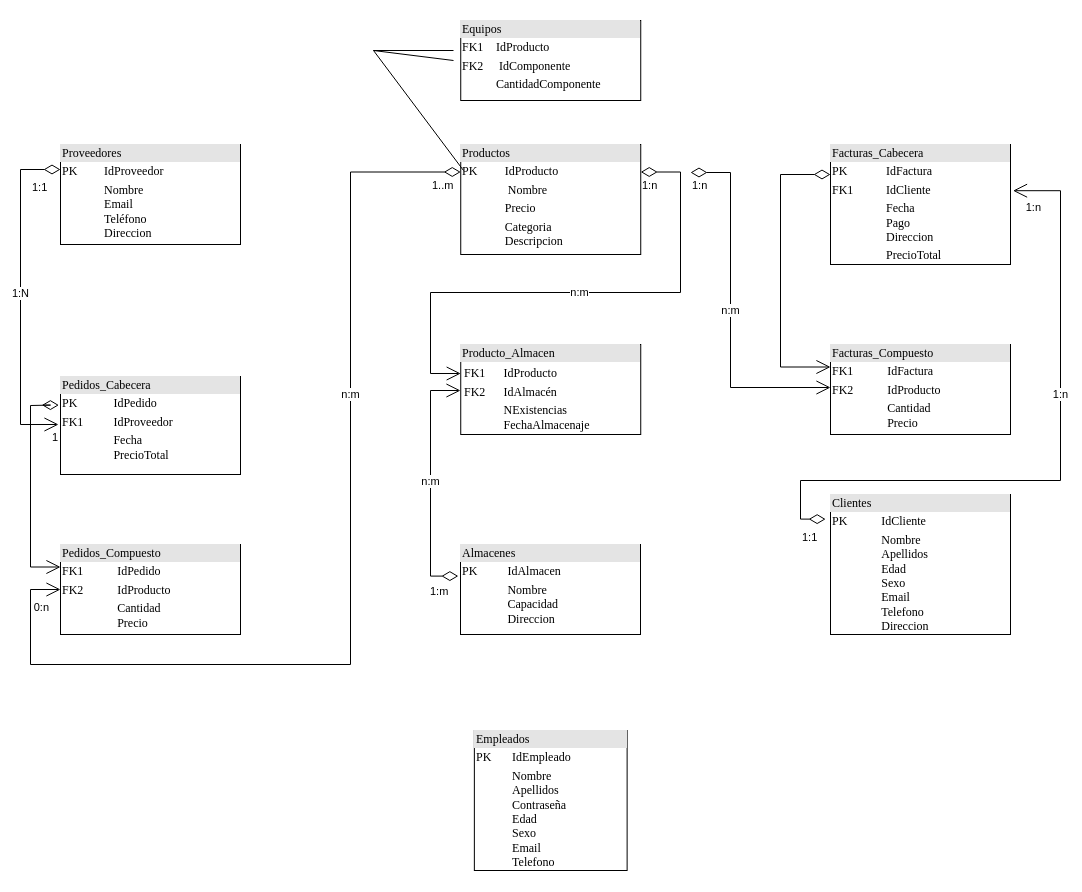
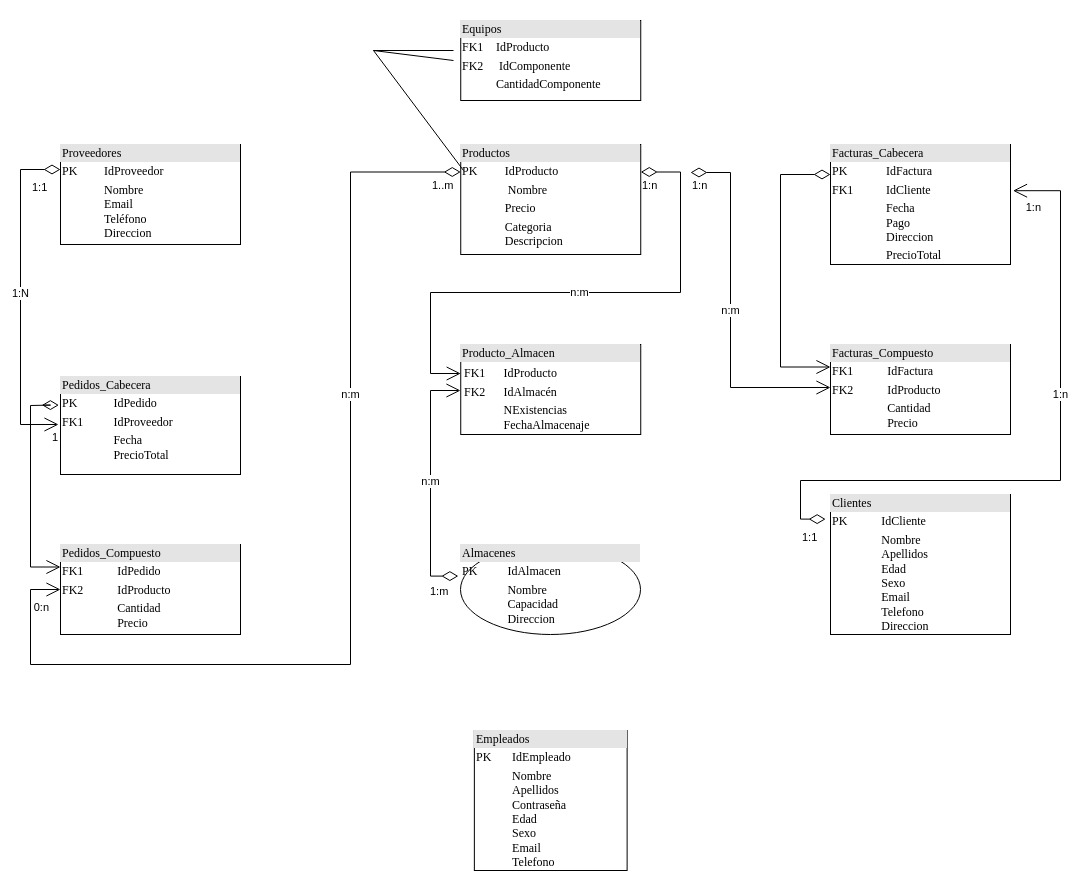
(551, 590) -> (551, 590)
